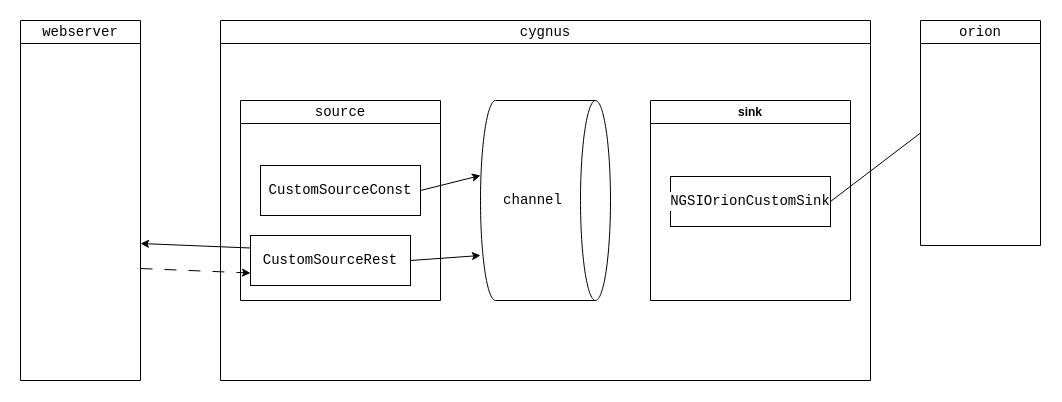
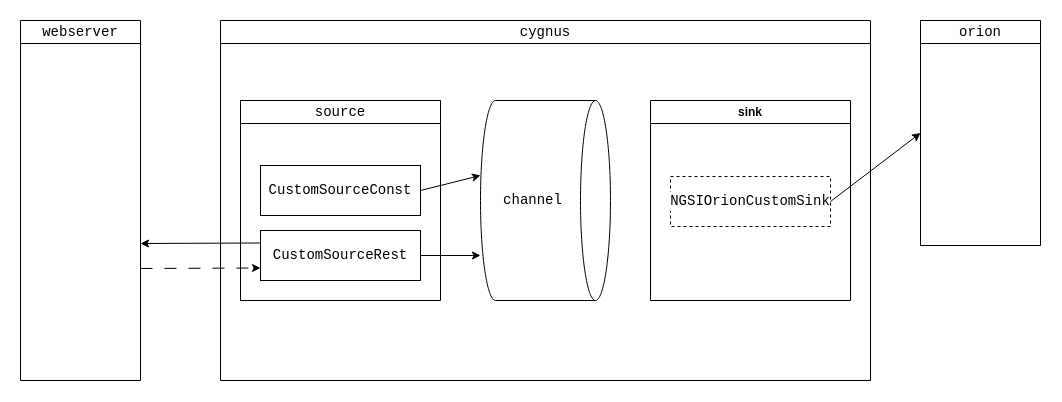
(917, 136) -> (914, 138)
(751, 202) -> (751, 202)
(331, 261) -> (341, 256)
